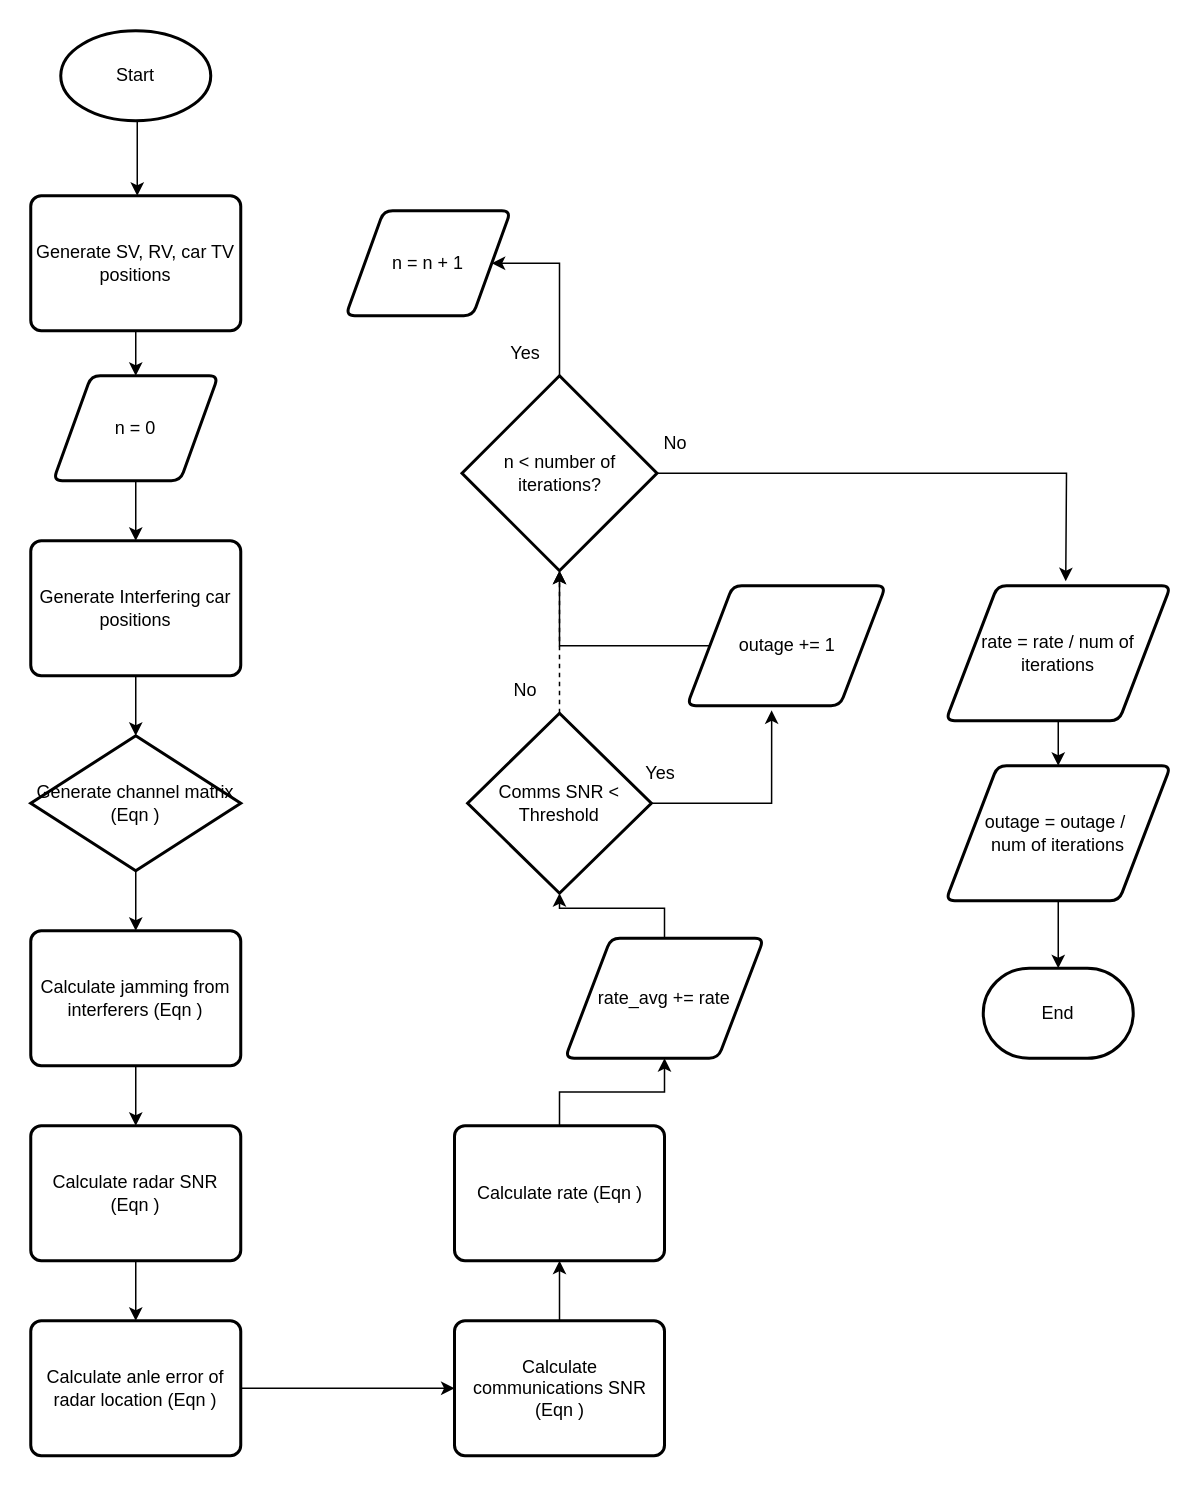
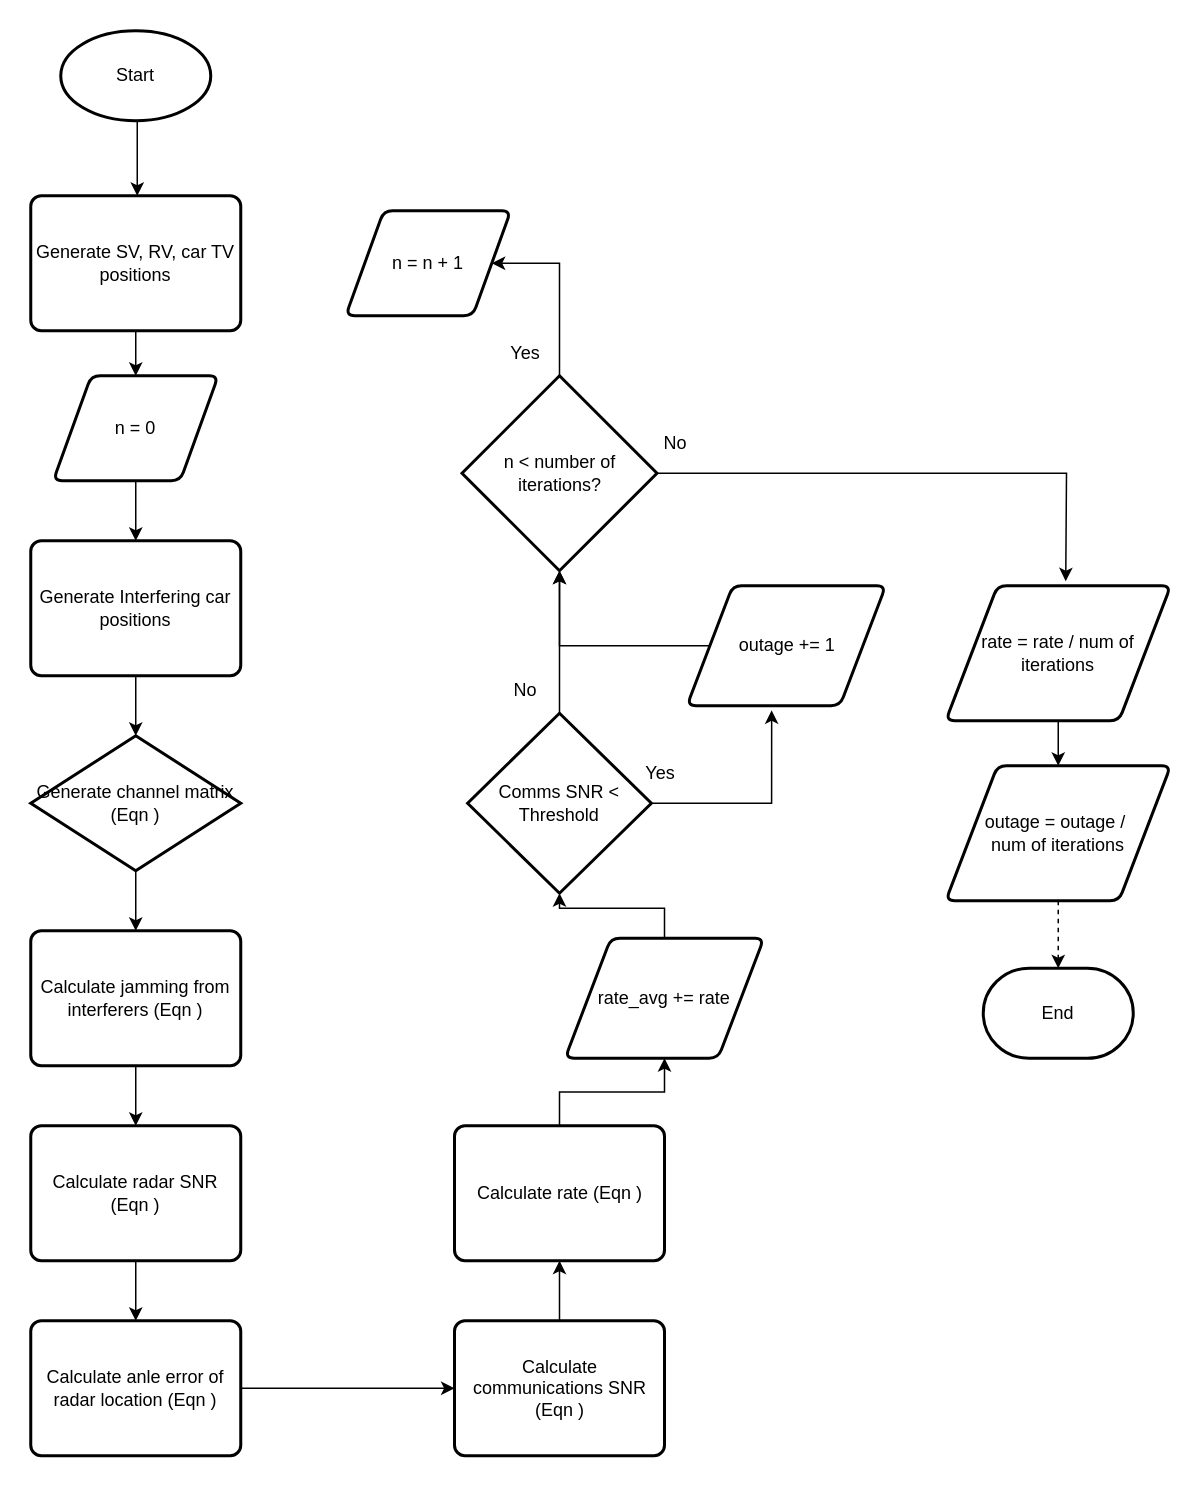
(560, 679) -> (560, 679)
(1058, 929) -> (1058, 929)
